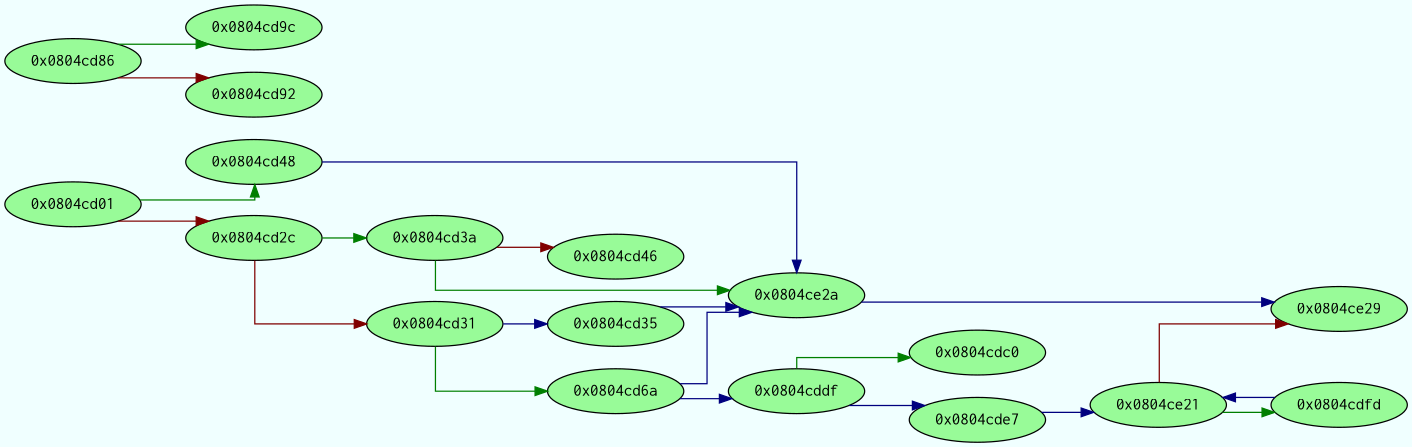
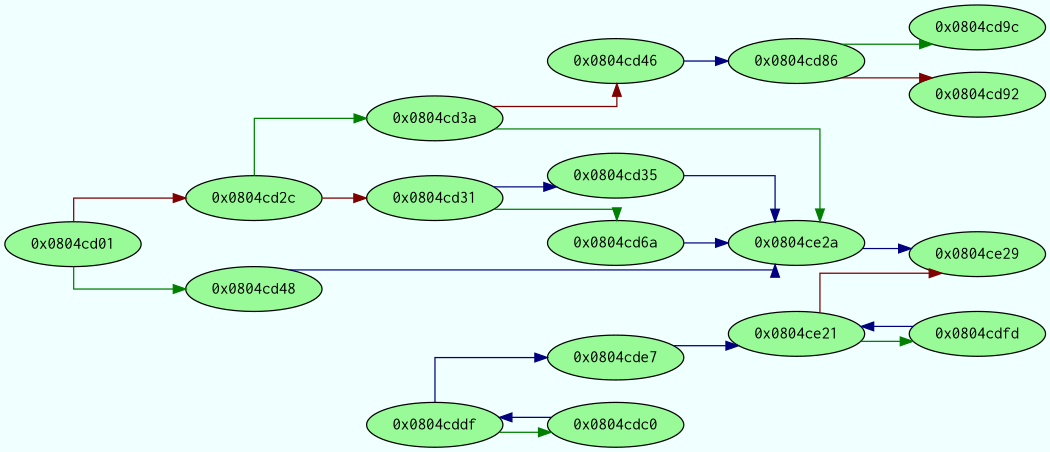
none -> (700, 61)
(700, 399) -> (532, 417)
